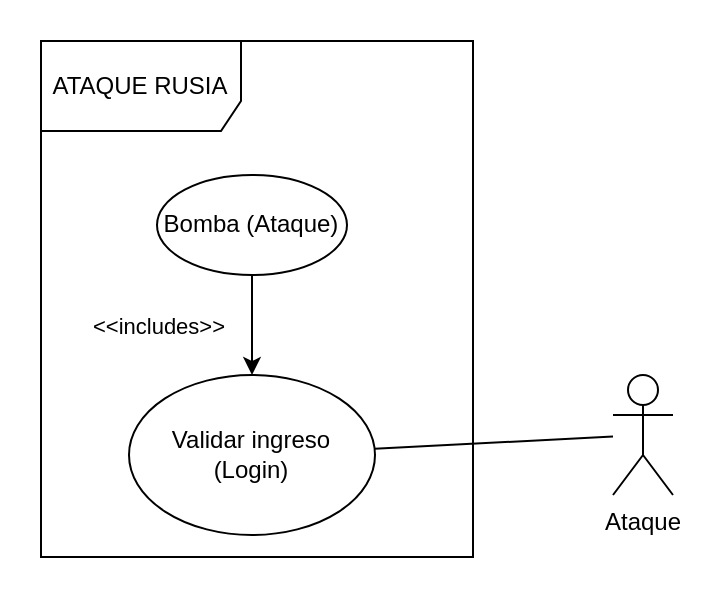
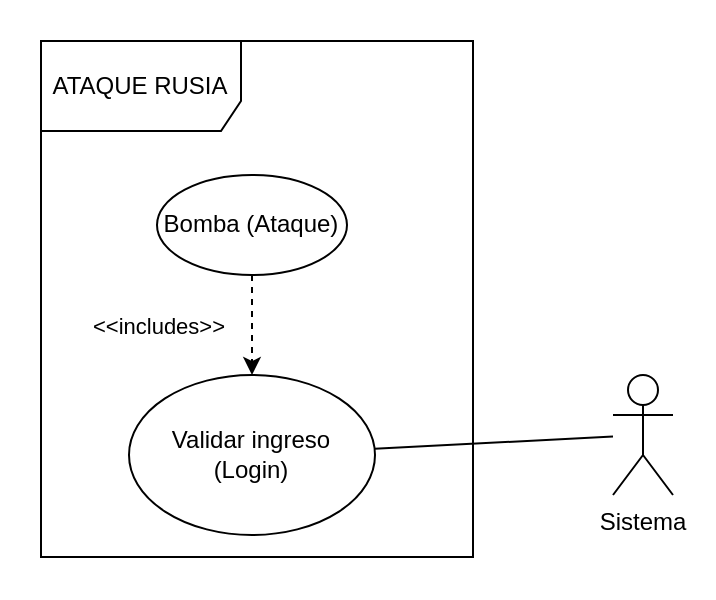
(252, 319) -> (252, 319)
(644, 523) -> (644, 523)
